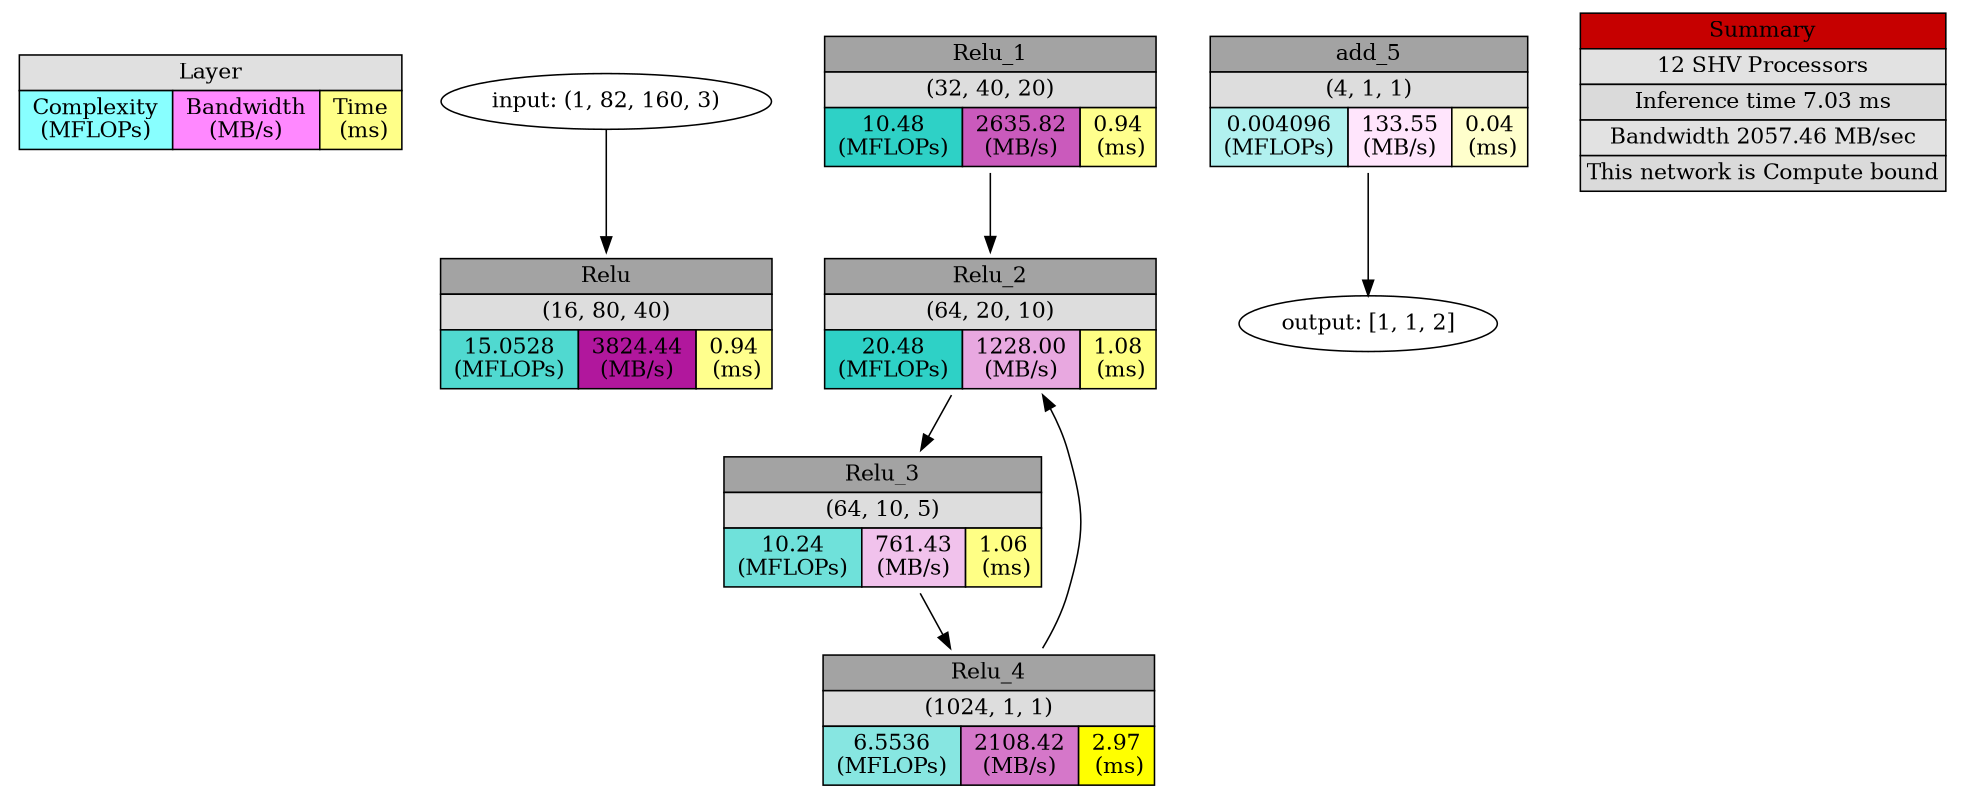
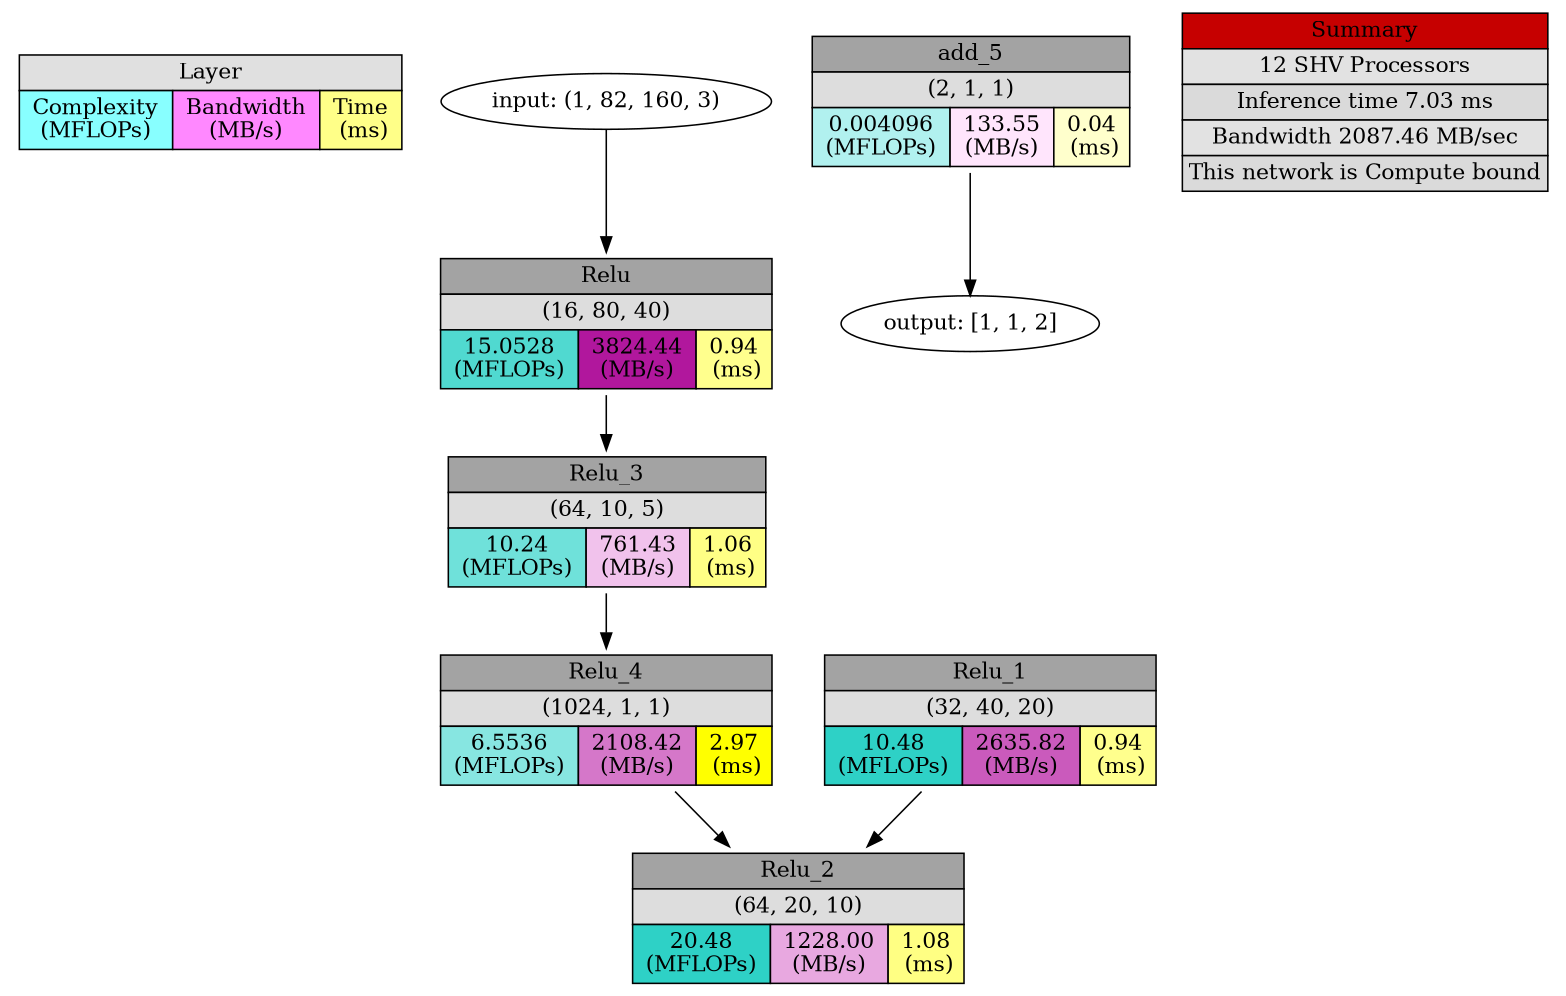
(1369, 89) -> (971, 89)
(1763, 137) -> (1365, 137)
(940, 416) -> (606, 415)
